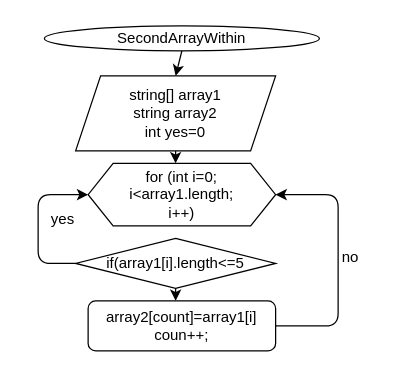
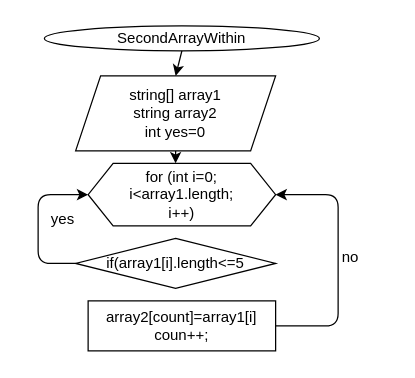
(176, 290) -> none
(182, 326) -> (182, 326)
